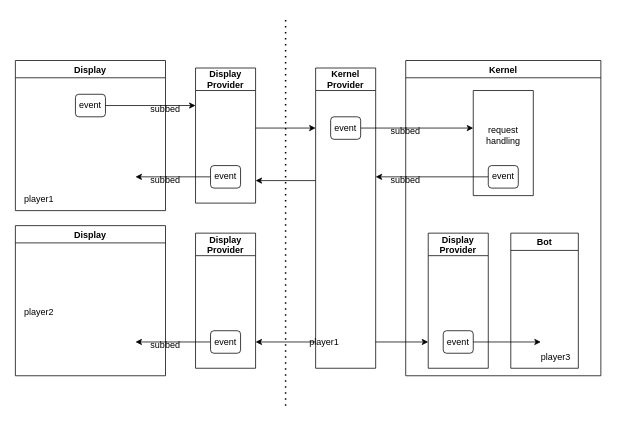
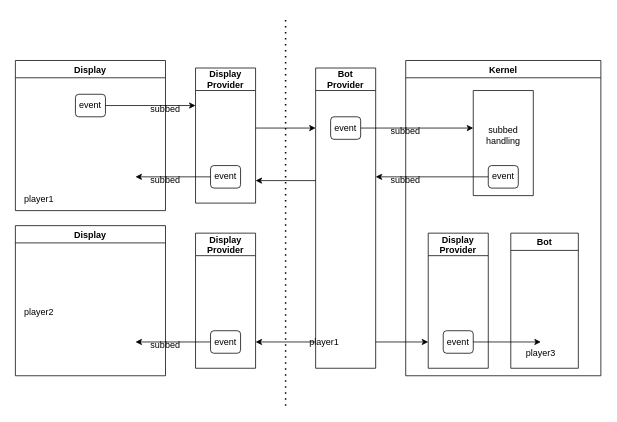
(345, 74) -> (345, 74)
(503, 135) -> (503, 135)
(555, 357) -> (540, 353)
